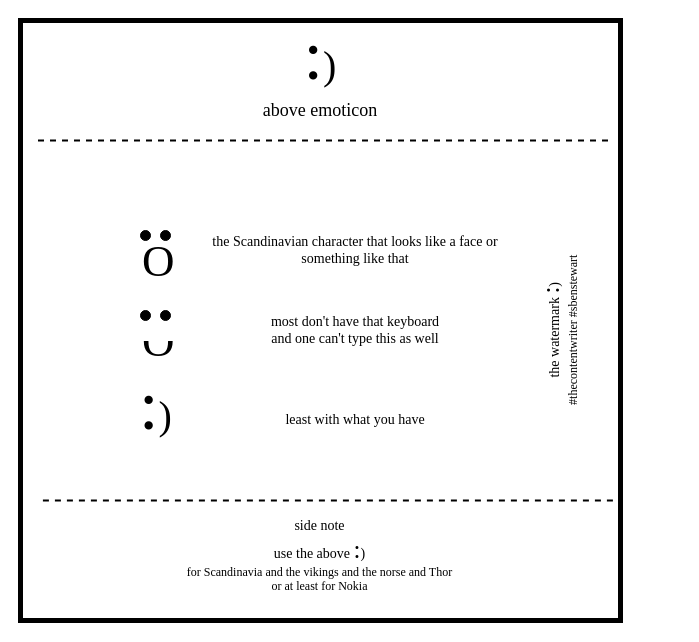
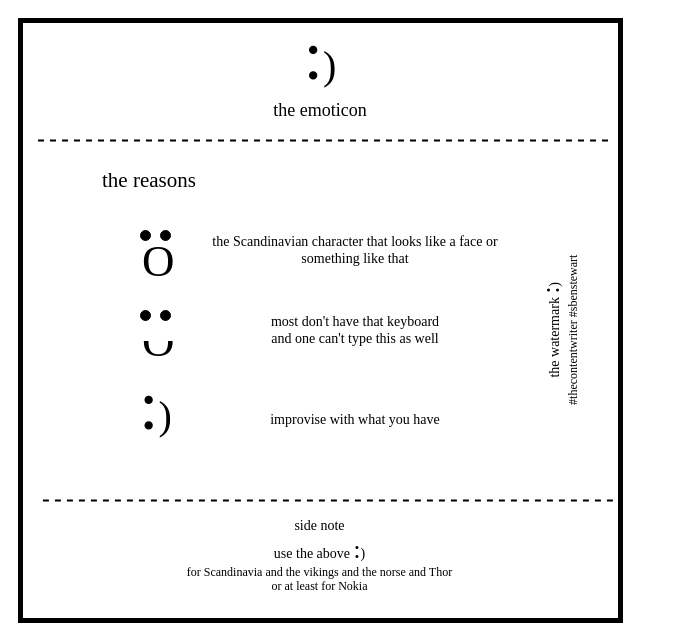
(321, 111) -> (321, 111)
none -> (251, 181)
(356, 421) -> (356, 421)
